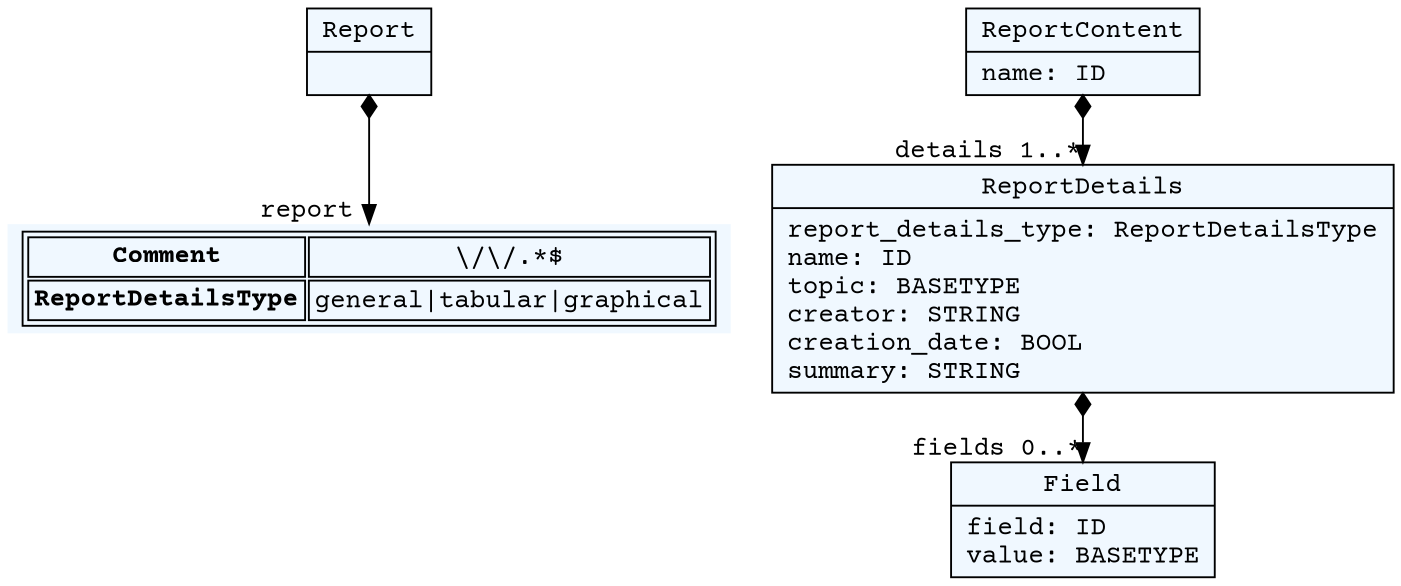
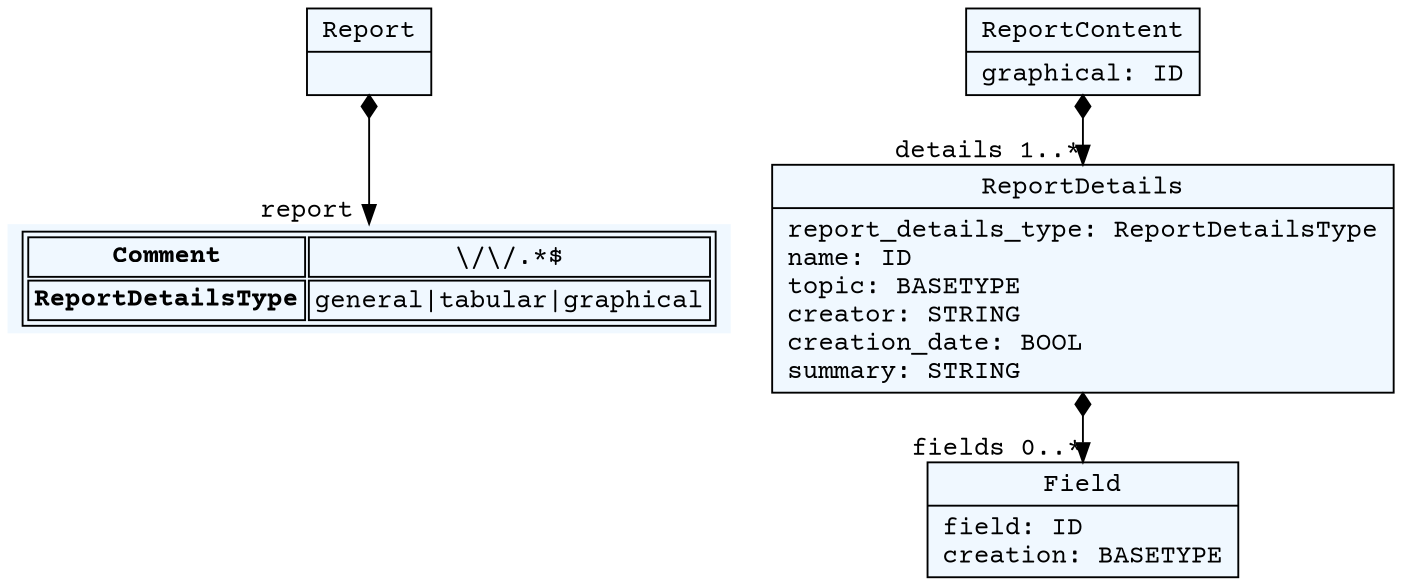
(1044, 73) -> (1083, 73)
(1083, 555) -> (1083, 555)
